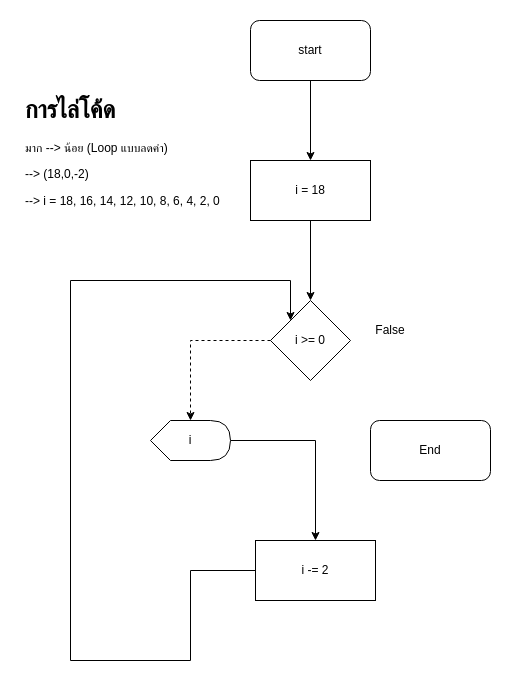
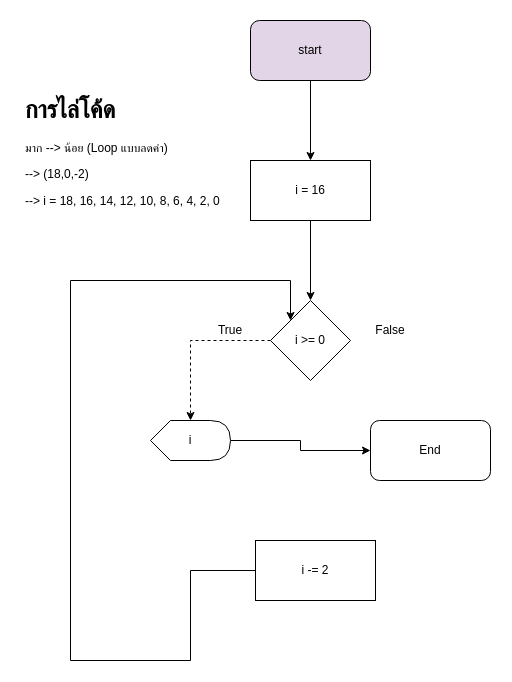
(311, 51) -> (311, 51)
(311, 191) -> (311, 191)
none -> (231, 331)
(316, 478) -> (326, 451)
